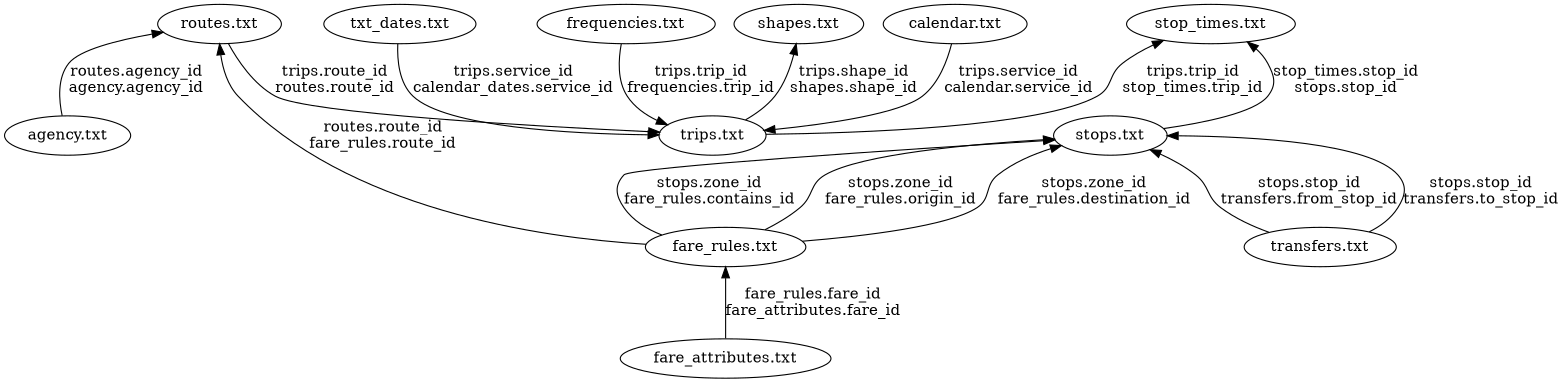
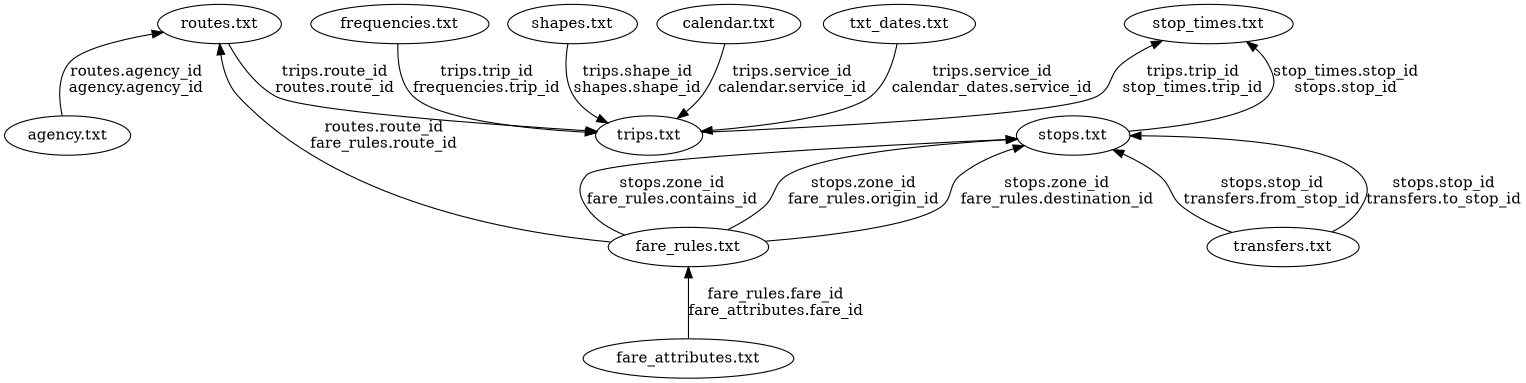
(777, 93) -> (569, 87)
